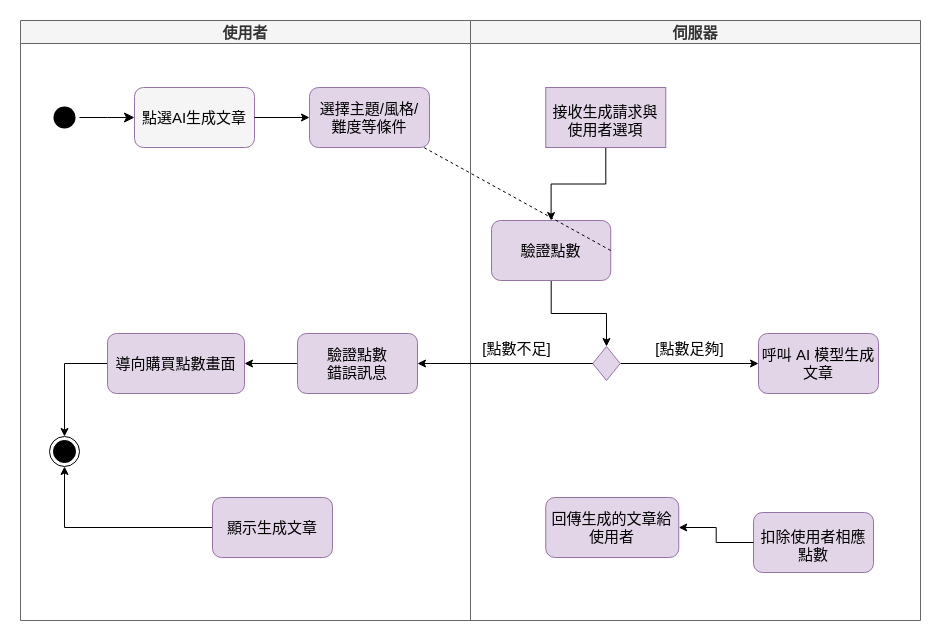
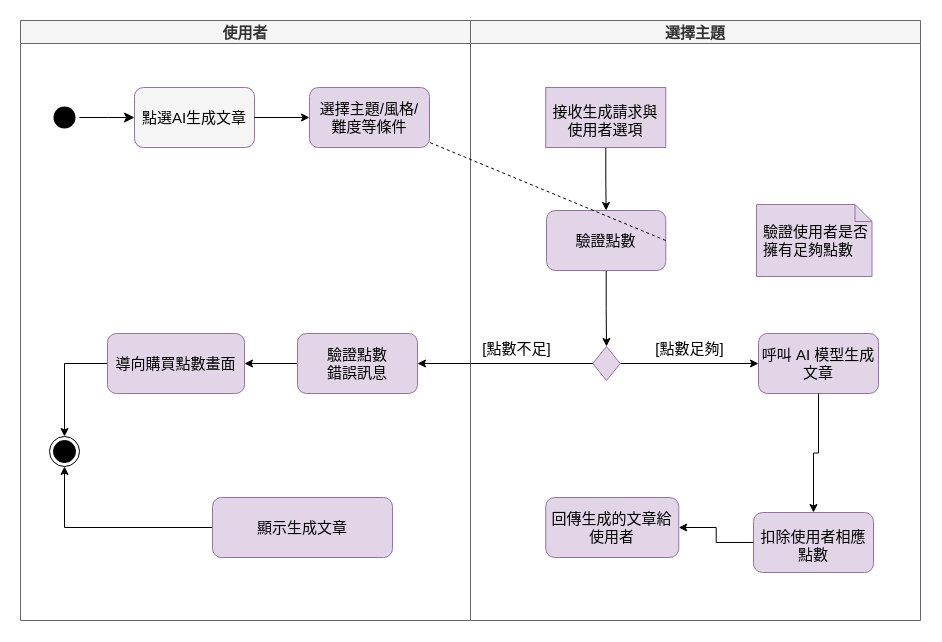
(696, 33) -> (696, 33)
none -> (814, 241)
(551, 251) -> (606, 241)
none -> (819, 452)
(273, 528) -> (303, 528)
